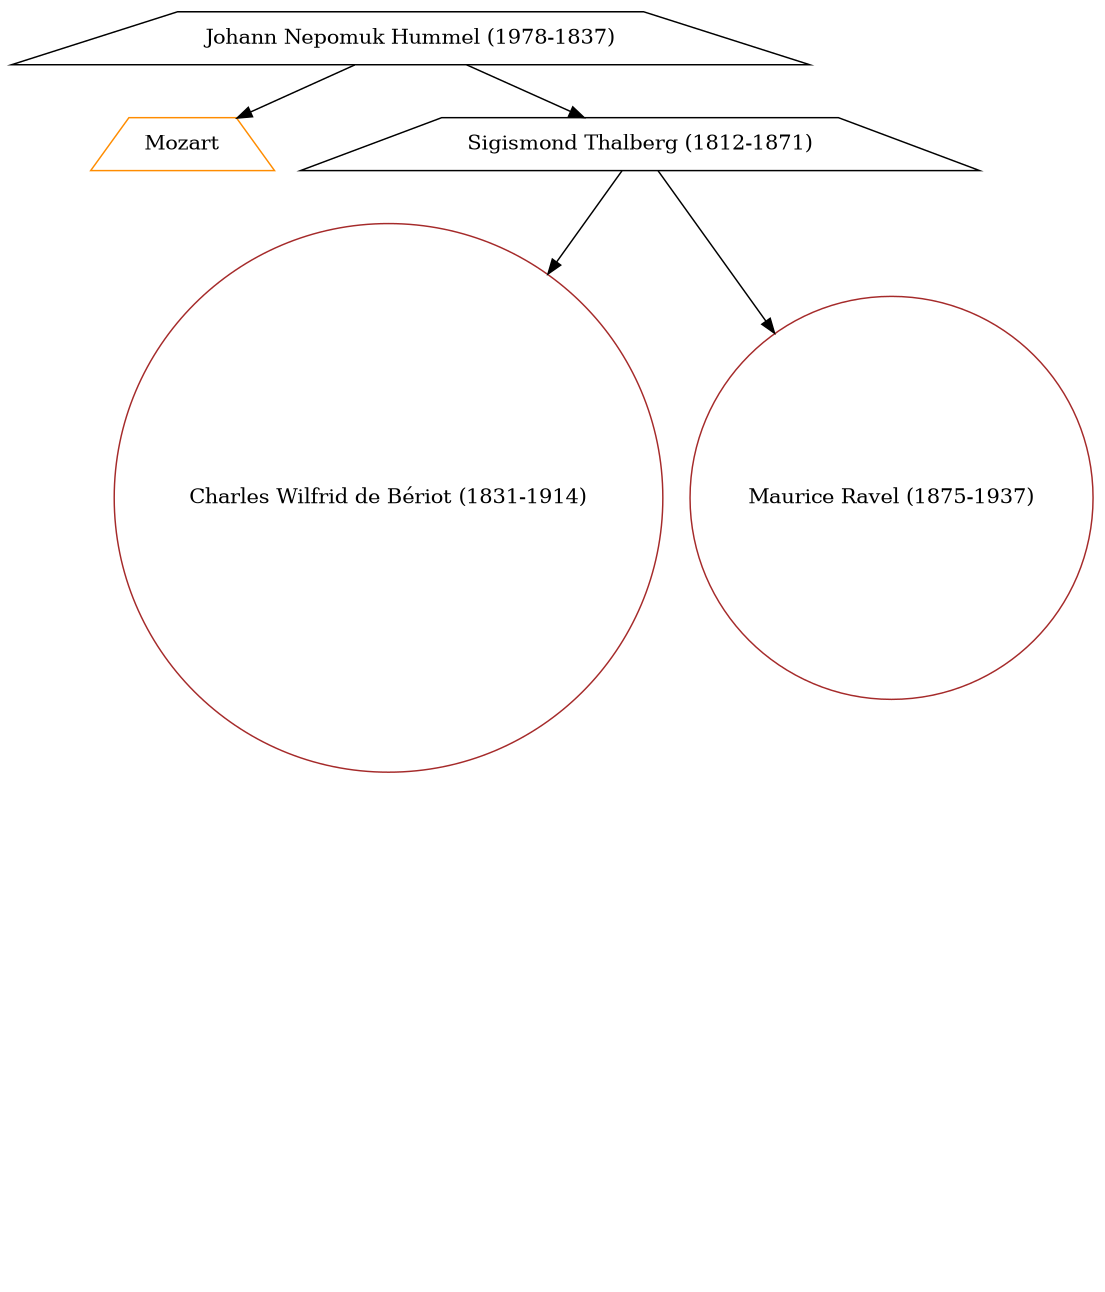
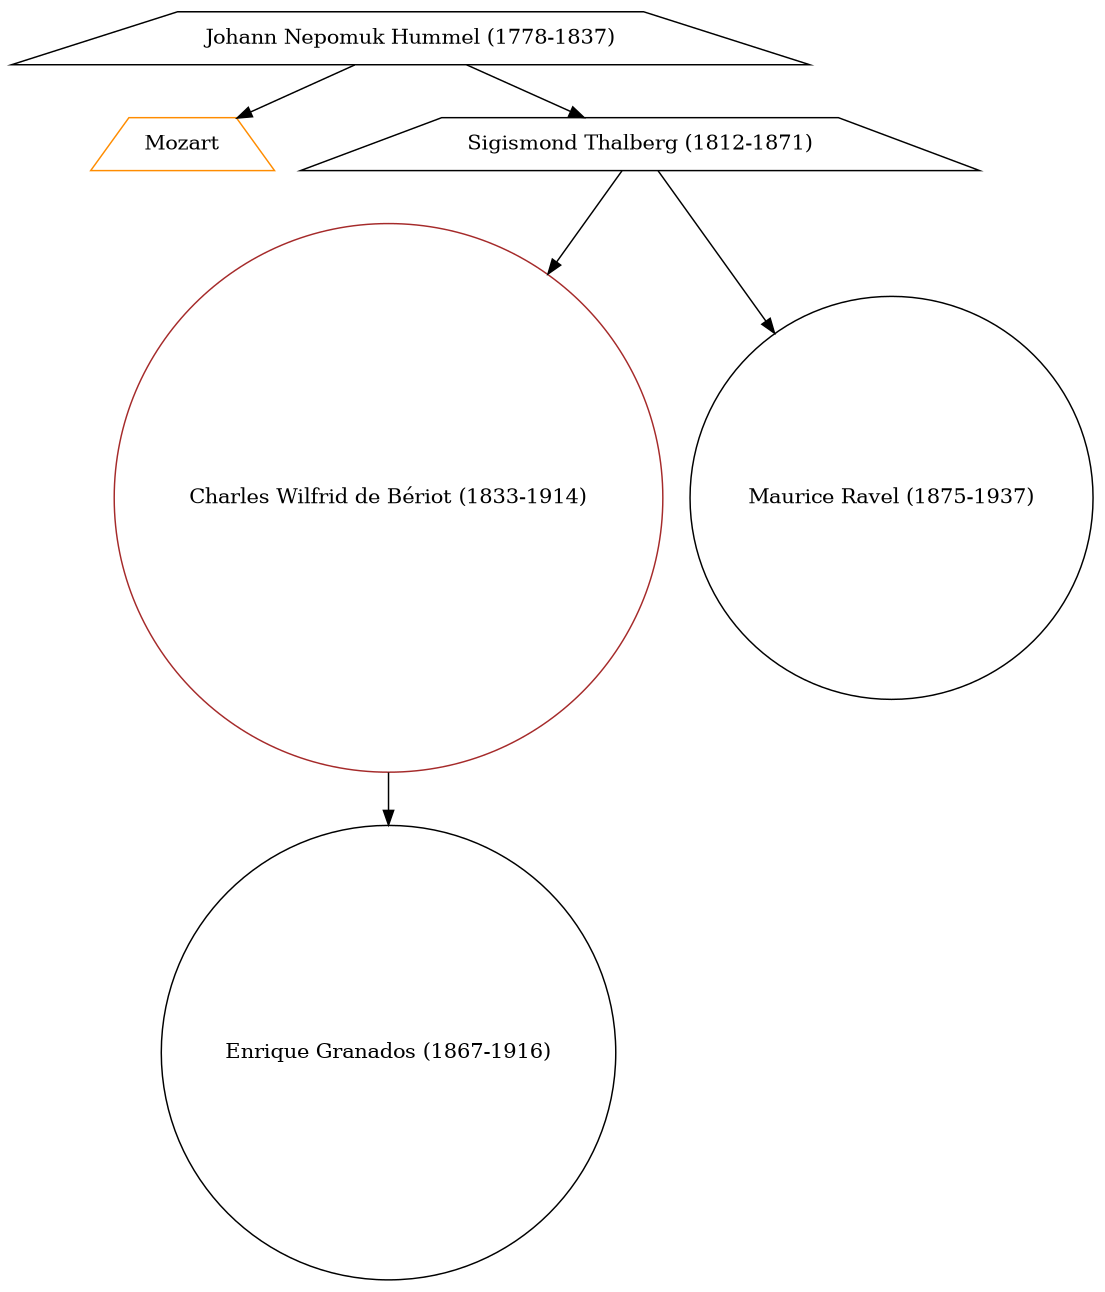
(411, 38) -> (411, 38)
(389, 498) -> (389, 498)
(892, 498) -> (892, 498)
none -> (389, 1053)
